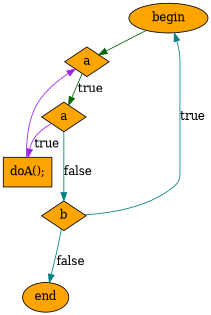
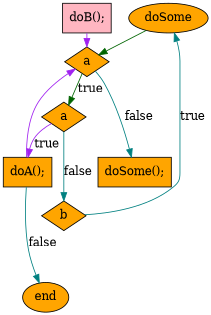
none -> (87, 18)
(168, 18) -> (168, 18)
none -> (135, 172)
(57, 252) -> (26, 232)
